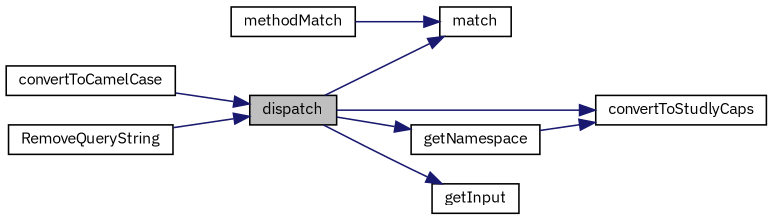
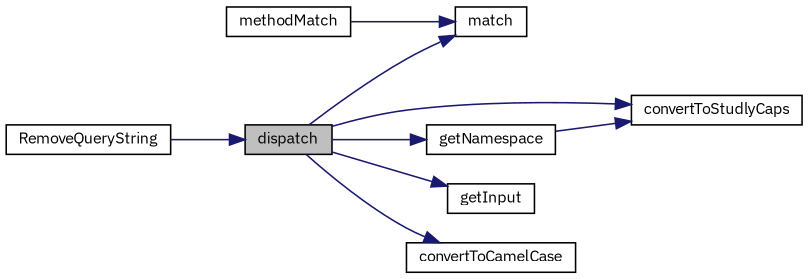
(205, 97) -> (363, 200)
